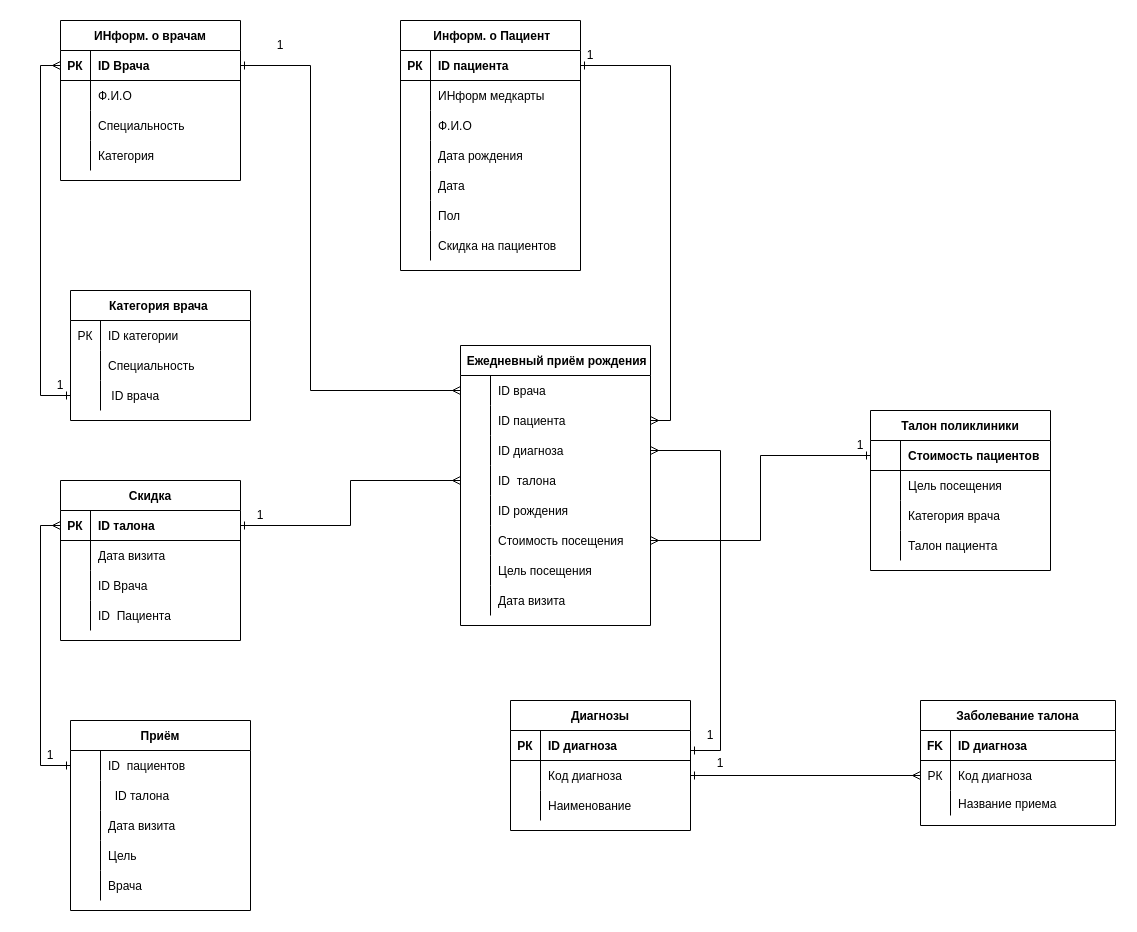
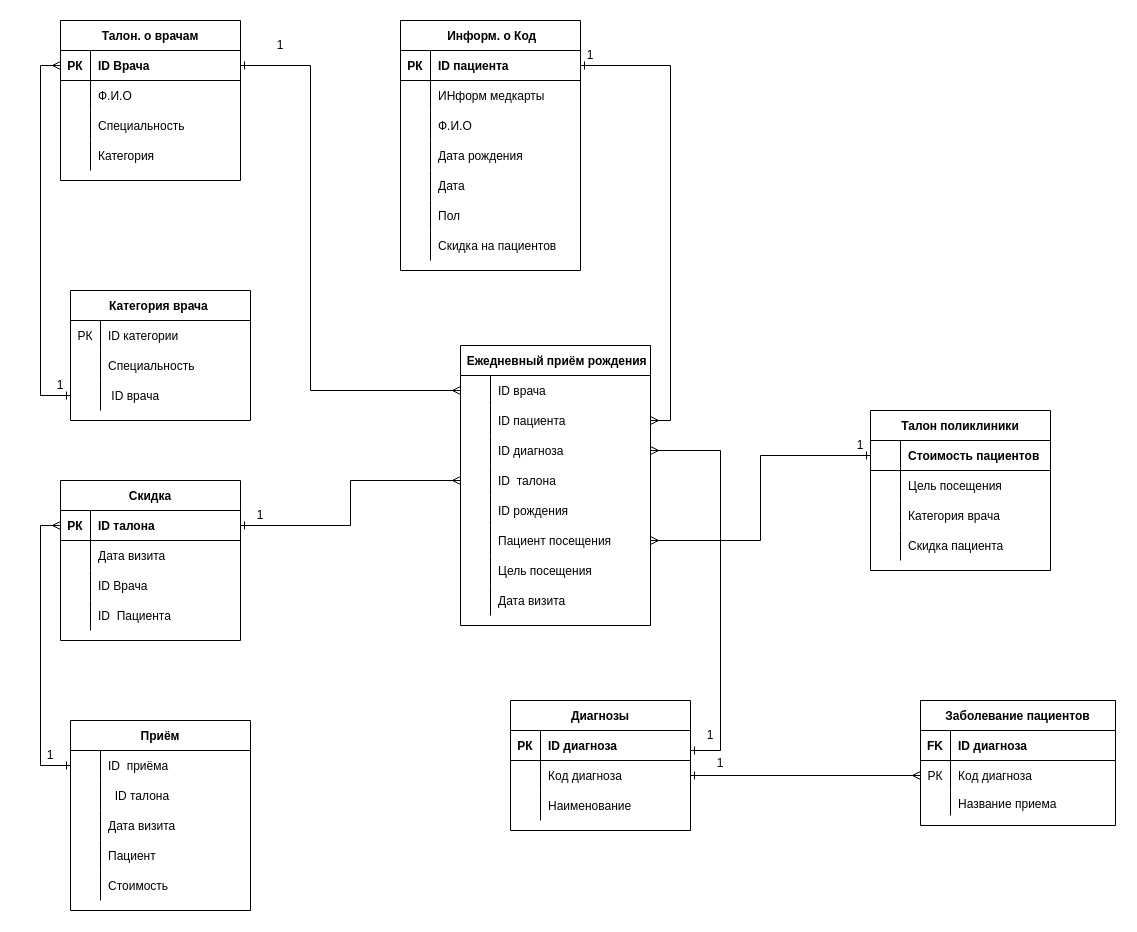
(150, 36) -> (150, 36)
(490, 36) -> (490, 36)
(560, 541) -> (554, 541)
(953, 546) -> (957, 546)
(1018, 716) -> (1018, 716)
(150, 766) -> (140, 766)
(121, 856) -> (132, 856)
(125, 886) -> (138, 886)
